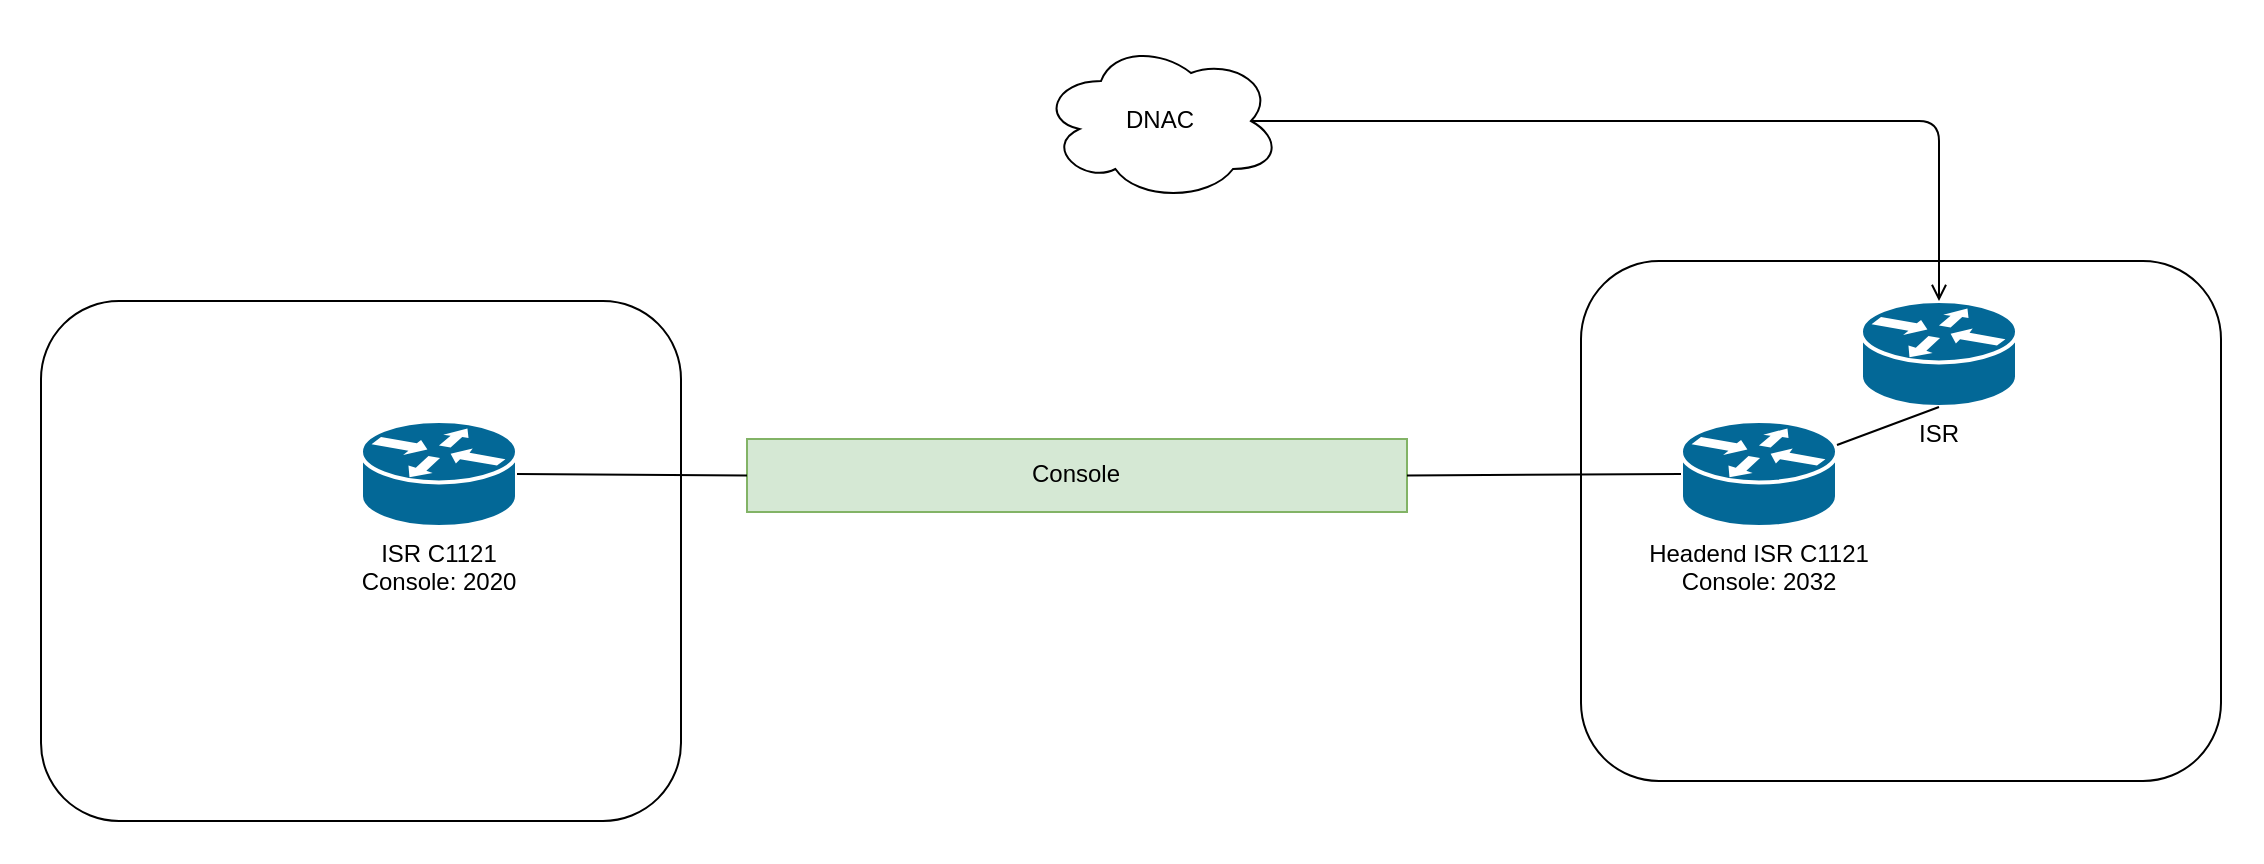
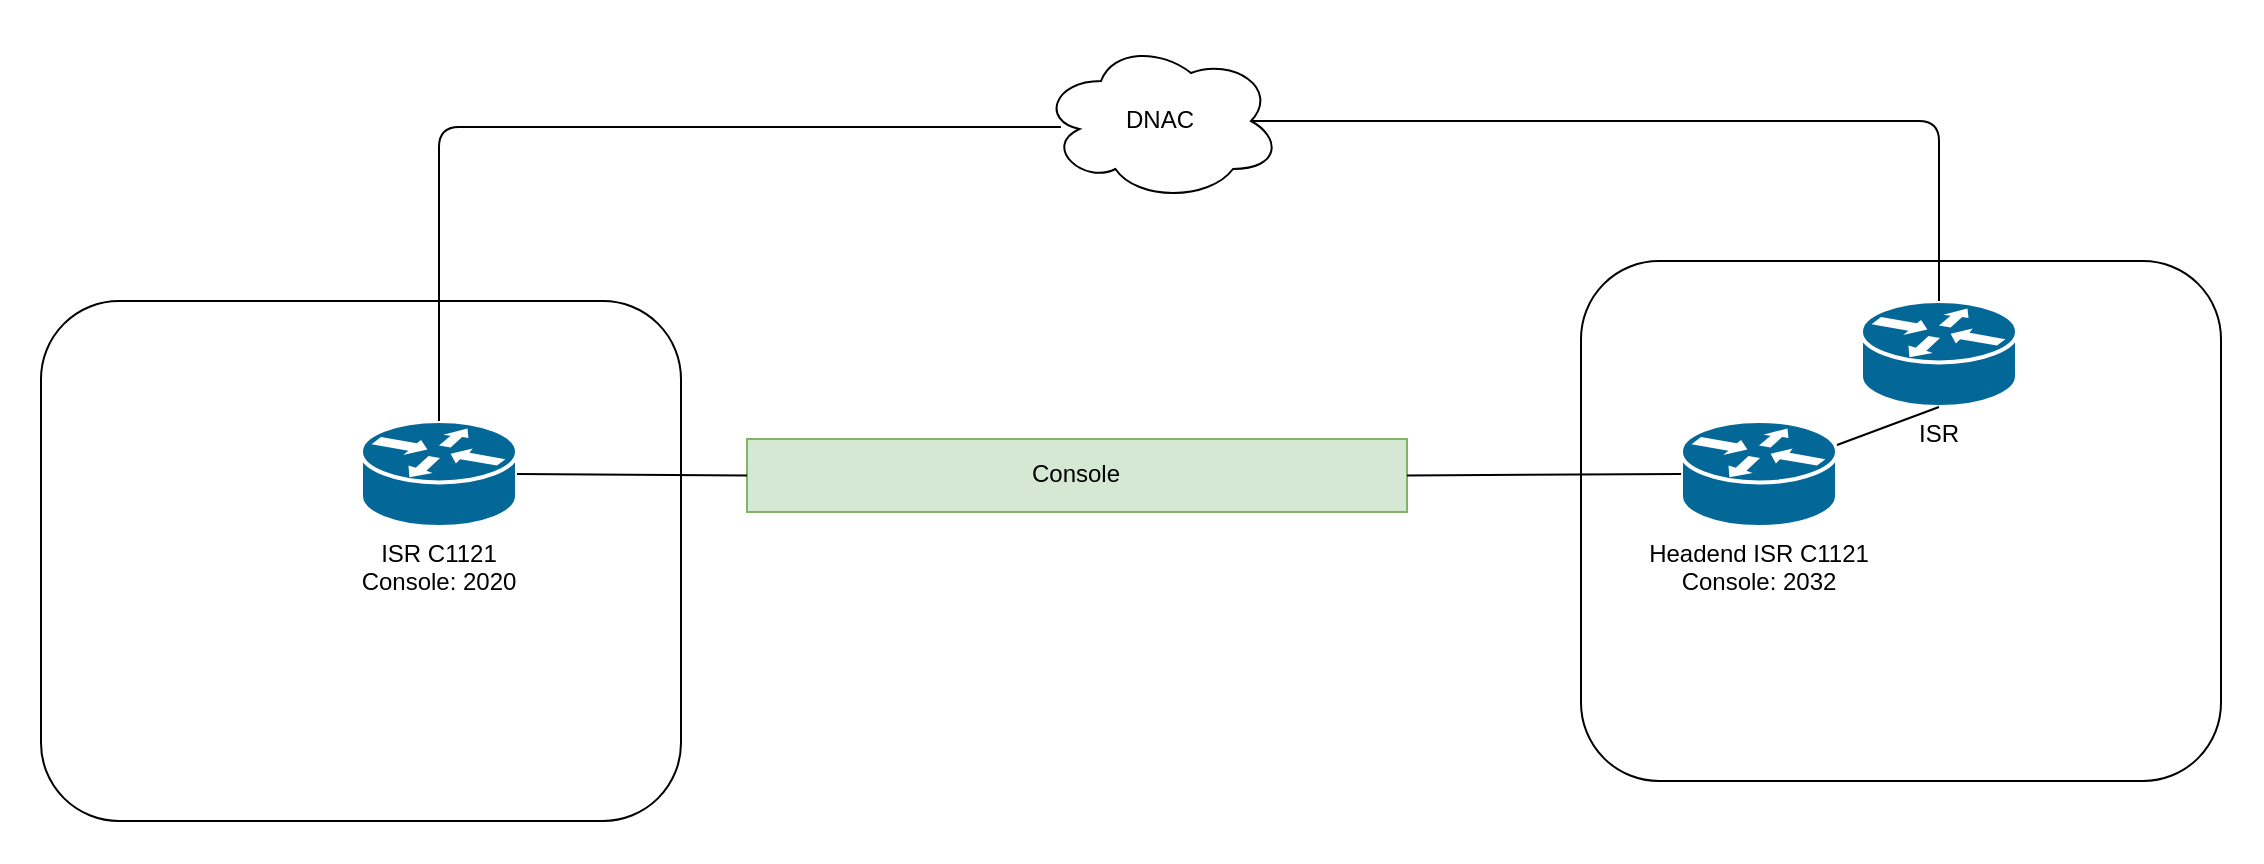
none -> (610, 127)
(1939, 293) -> (1939, 295)
